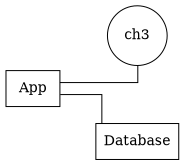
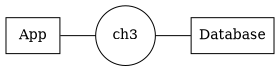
(95, 95) -> (173, 36)
